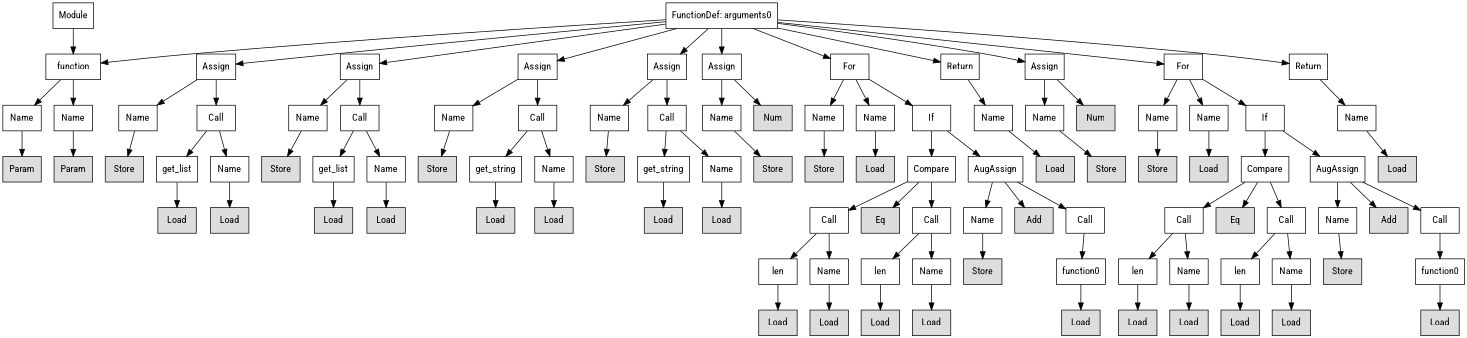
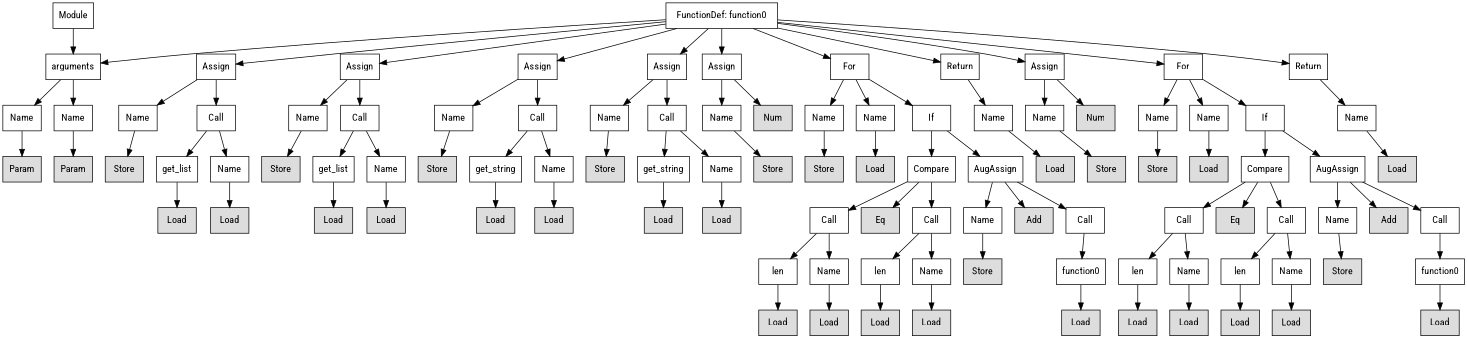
(722, 16) -> (722, 16)
(73, 67) -> (73, 67)
